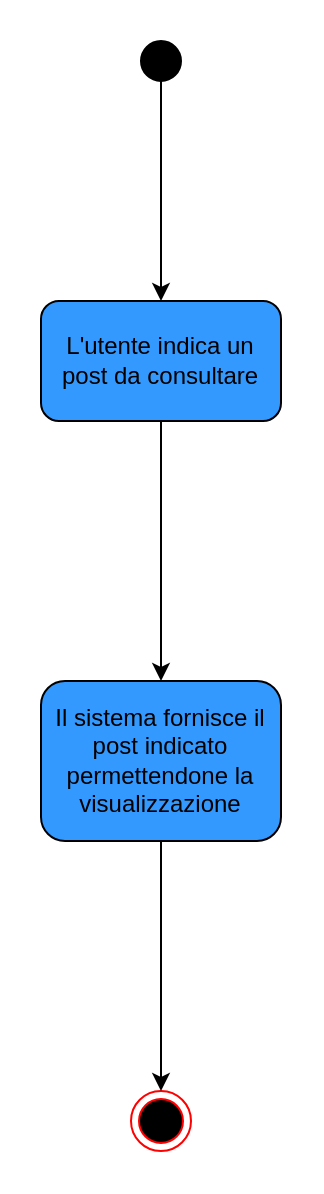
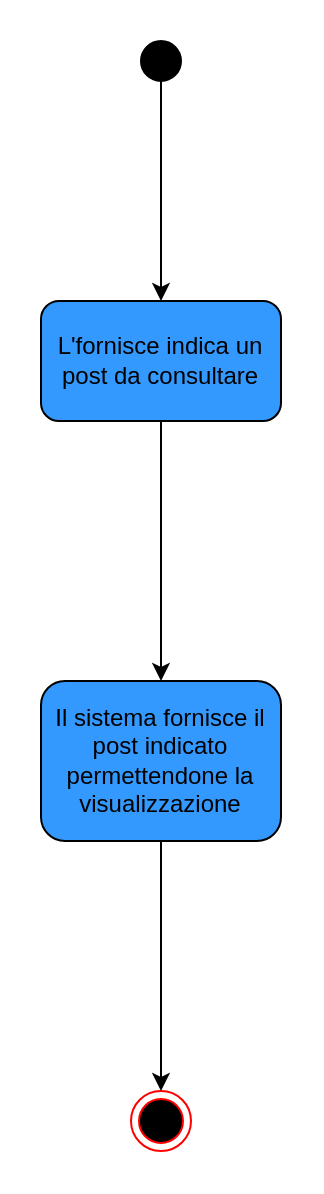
(161, 361) -> (161, 361)
